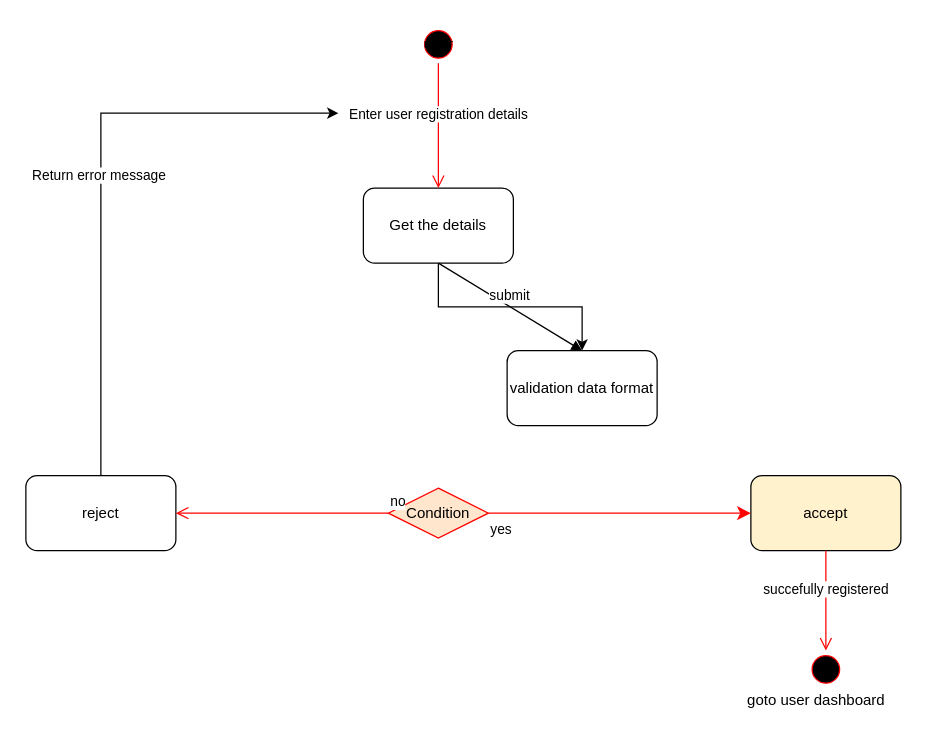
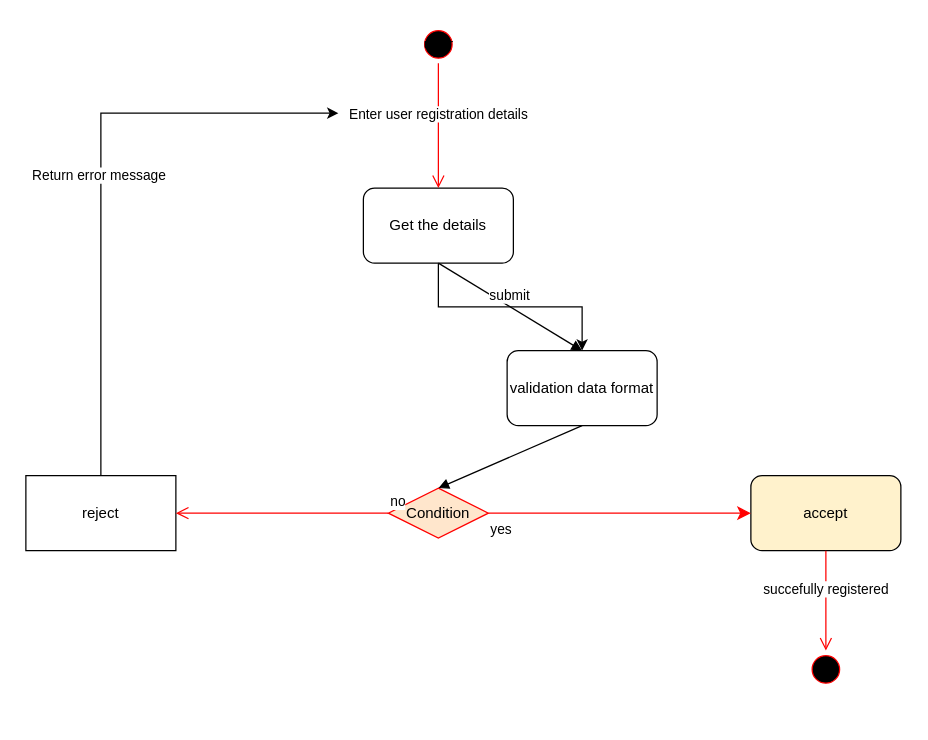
none -> (515, 455)
(101, 513) -> (101, 513)
(816, 701) -> none
